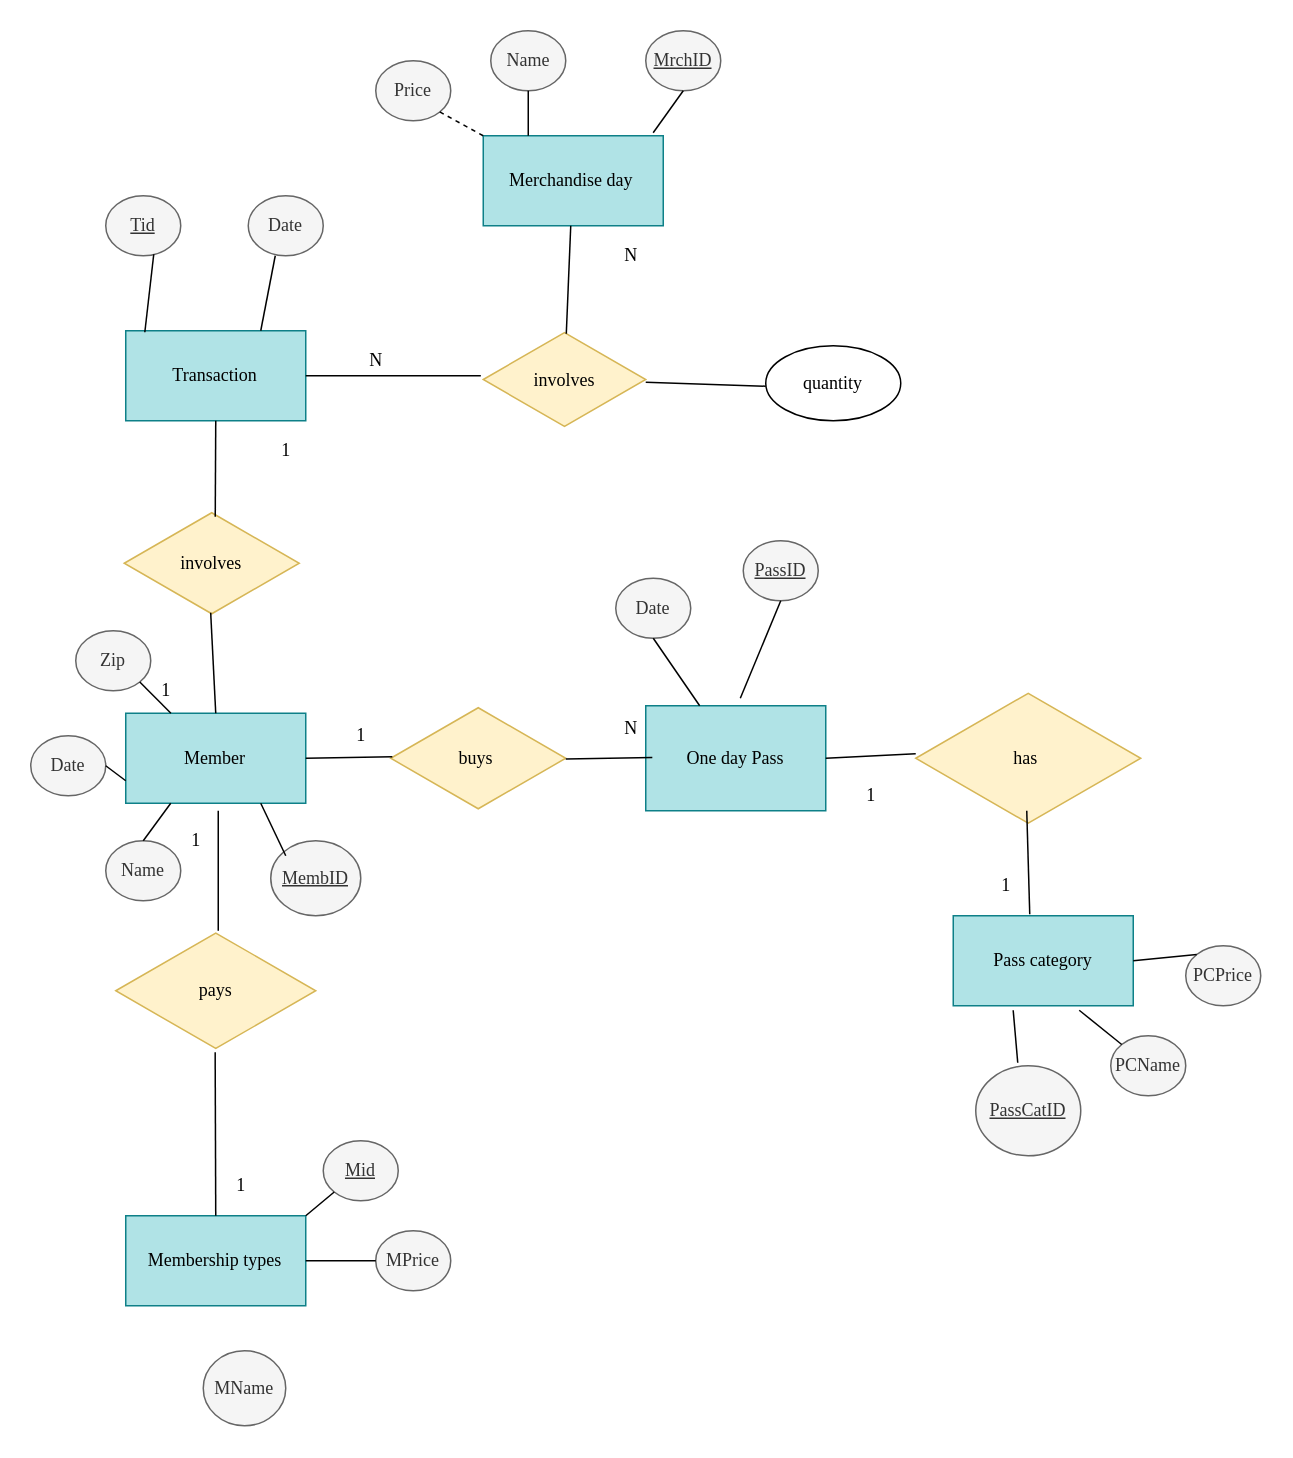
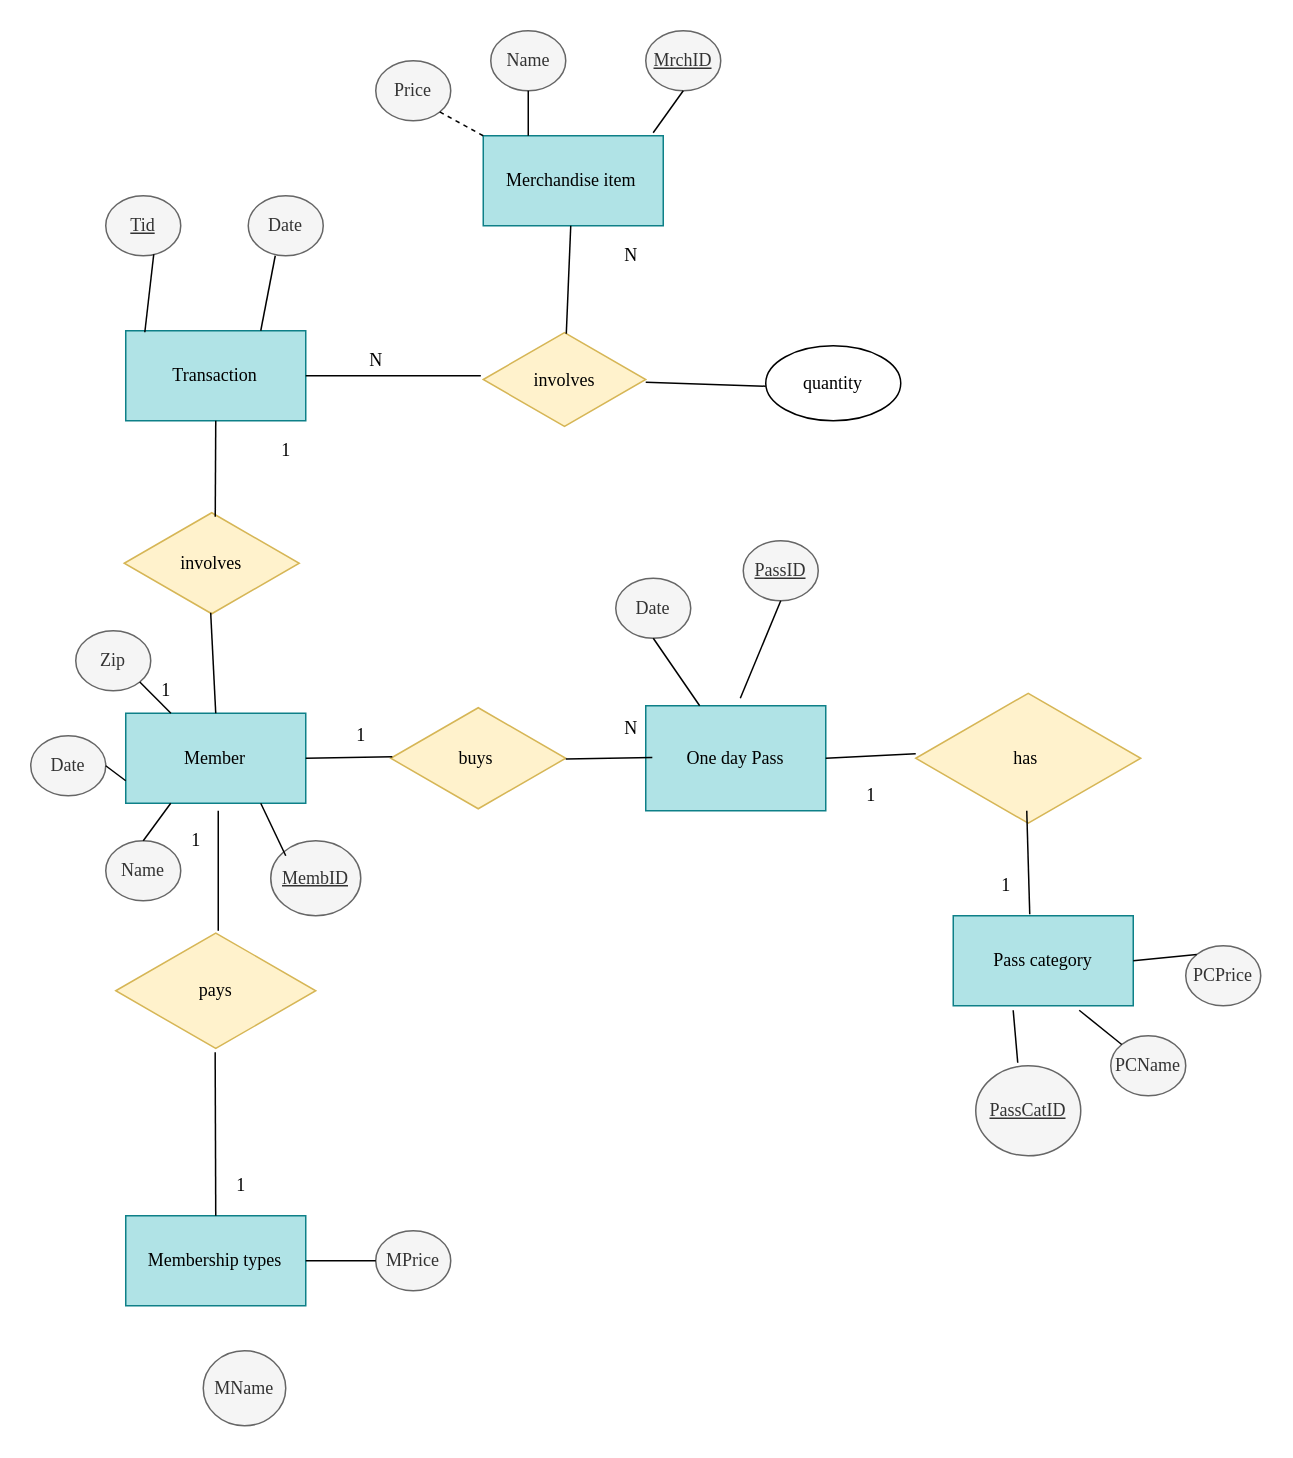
(574, 181) -> (574, 181)
(361, 1171) -> none
(320, 1204) -> none
